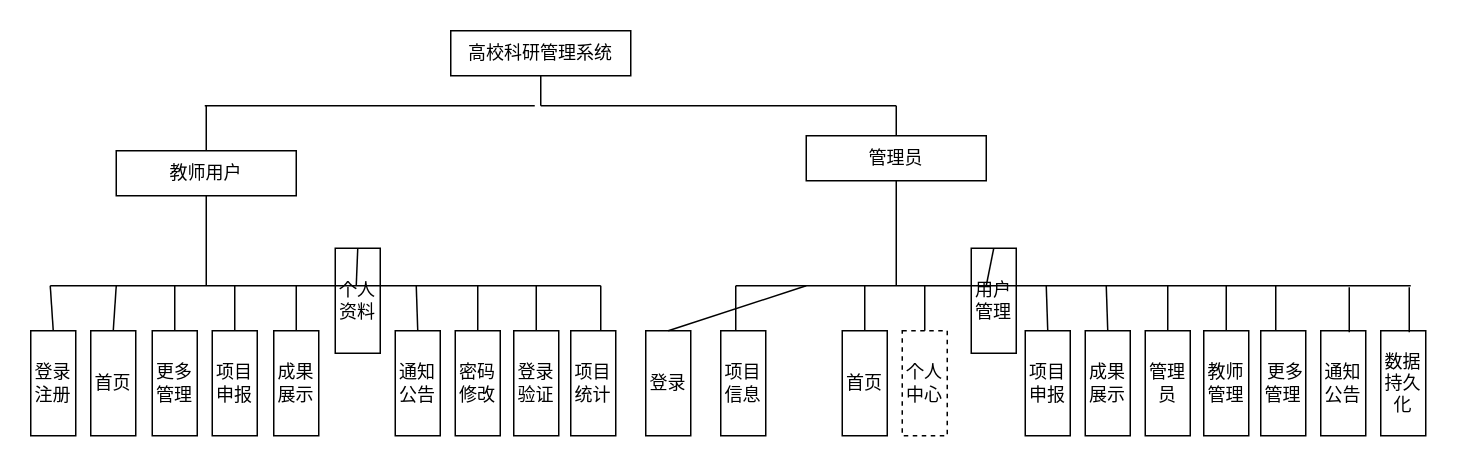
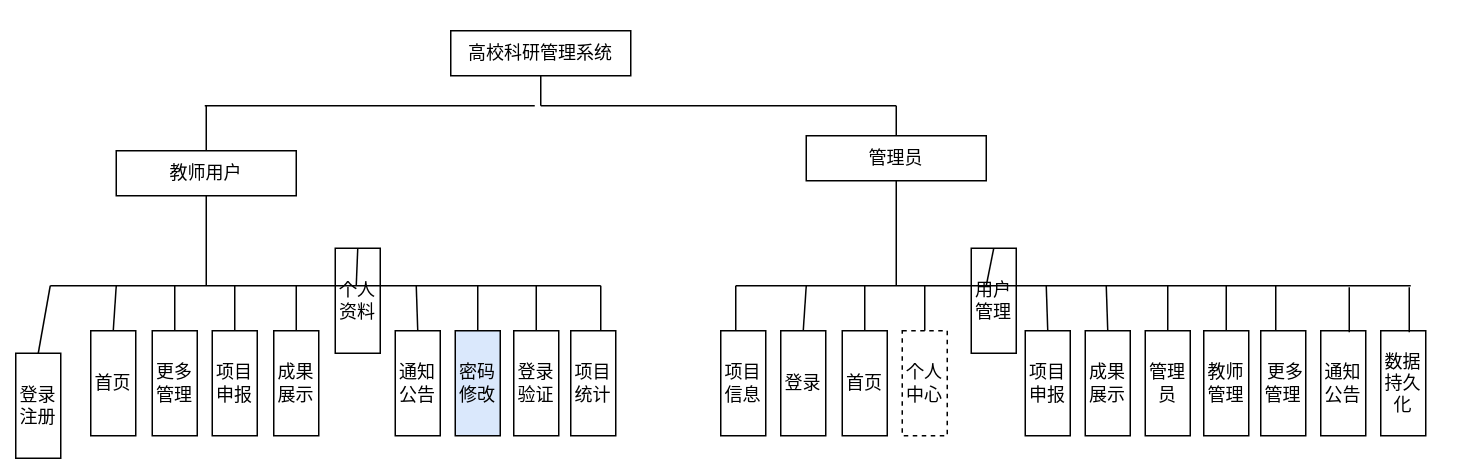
(53, 383) -> (38, 406)
(478, 383) -> (478, 383)
(668, 383) -> (803, 383)
